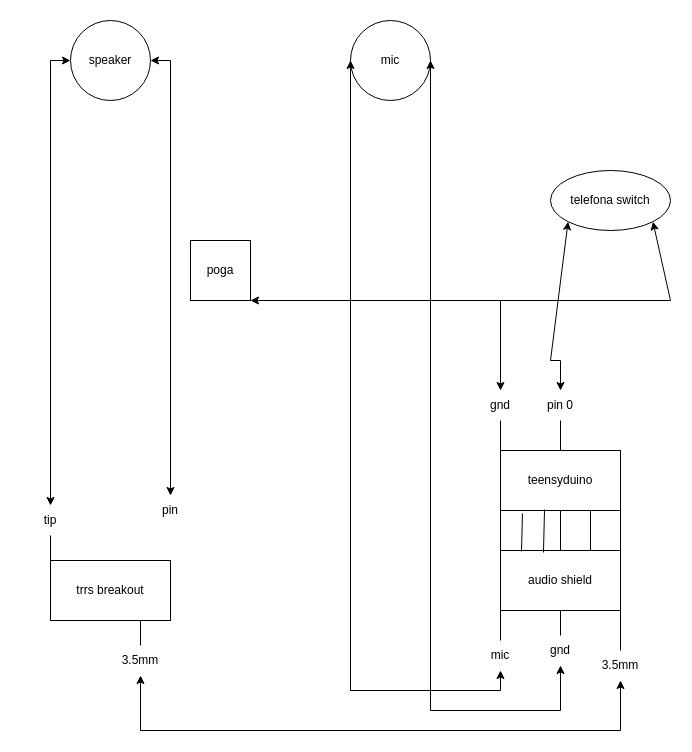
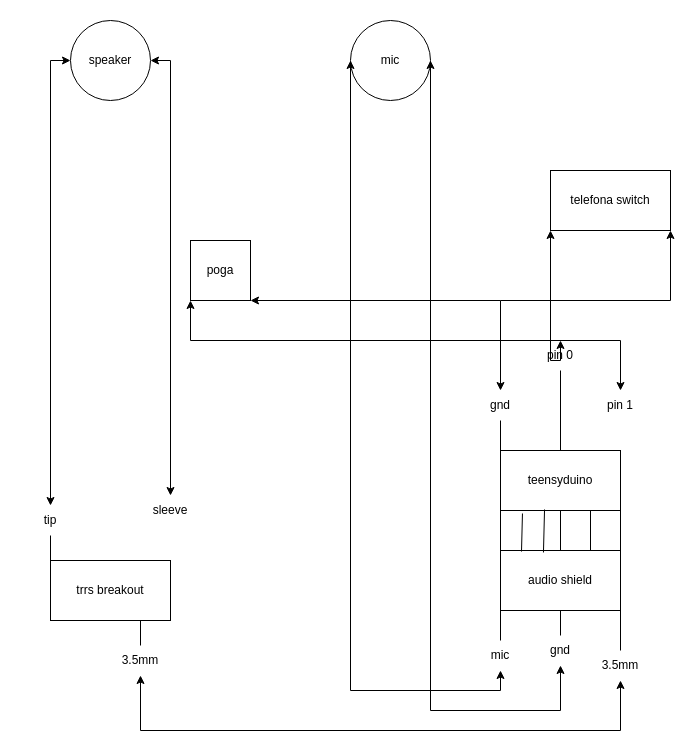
(611, 201) -> (611, 201)
none -> (411, 341)
(561, 406) -> (561, 356)
none -> (621, 406)
(171, 511) -> (171, 511)
